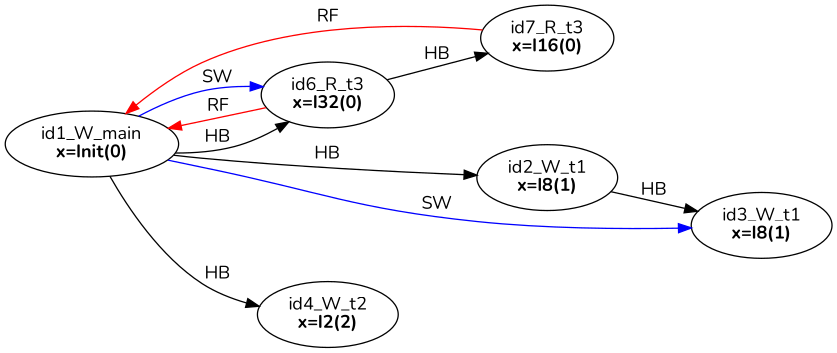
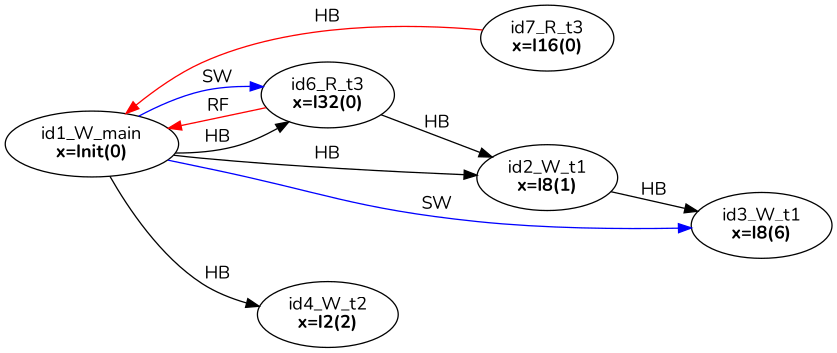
(328, 17) -> (328, 17)
(431, 68) -> (430, 134)
(762, 233) -> (762, 233)
